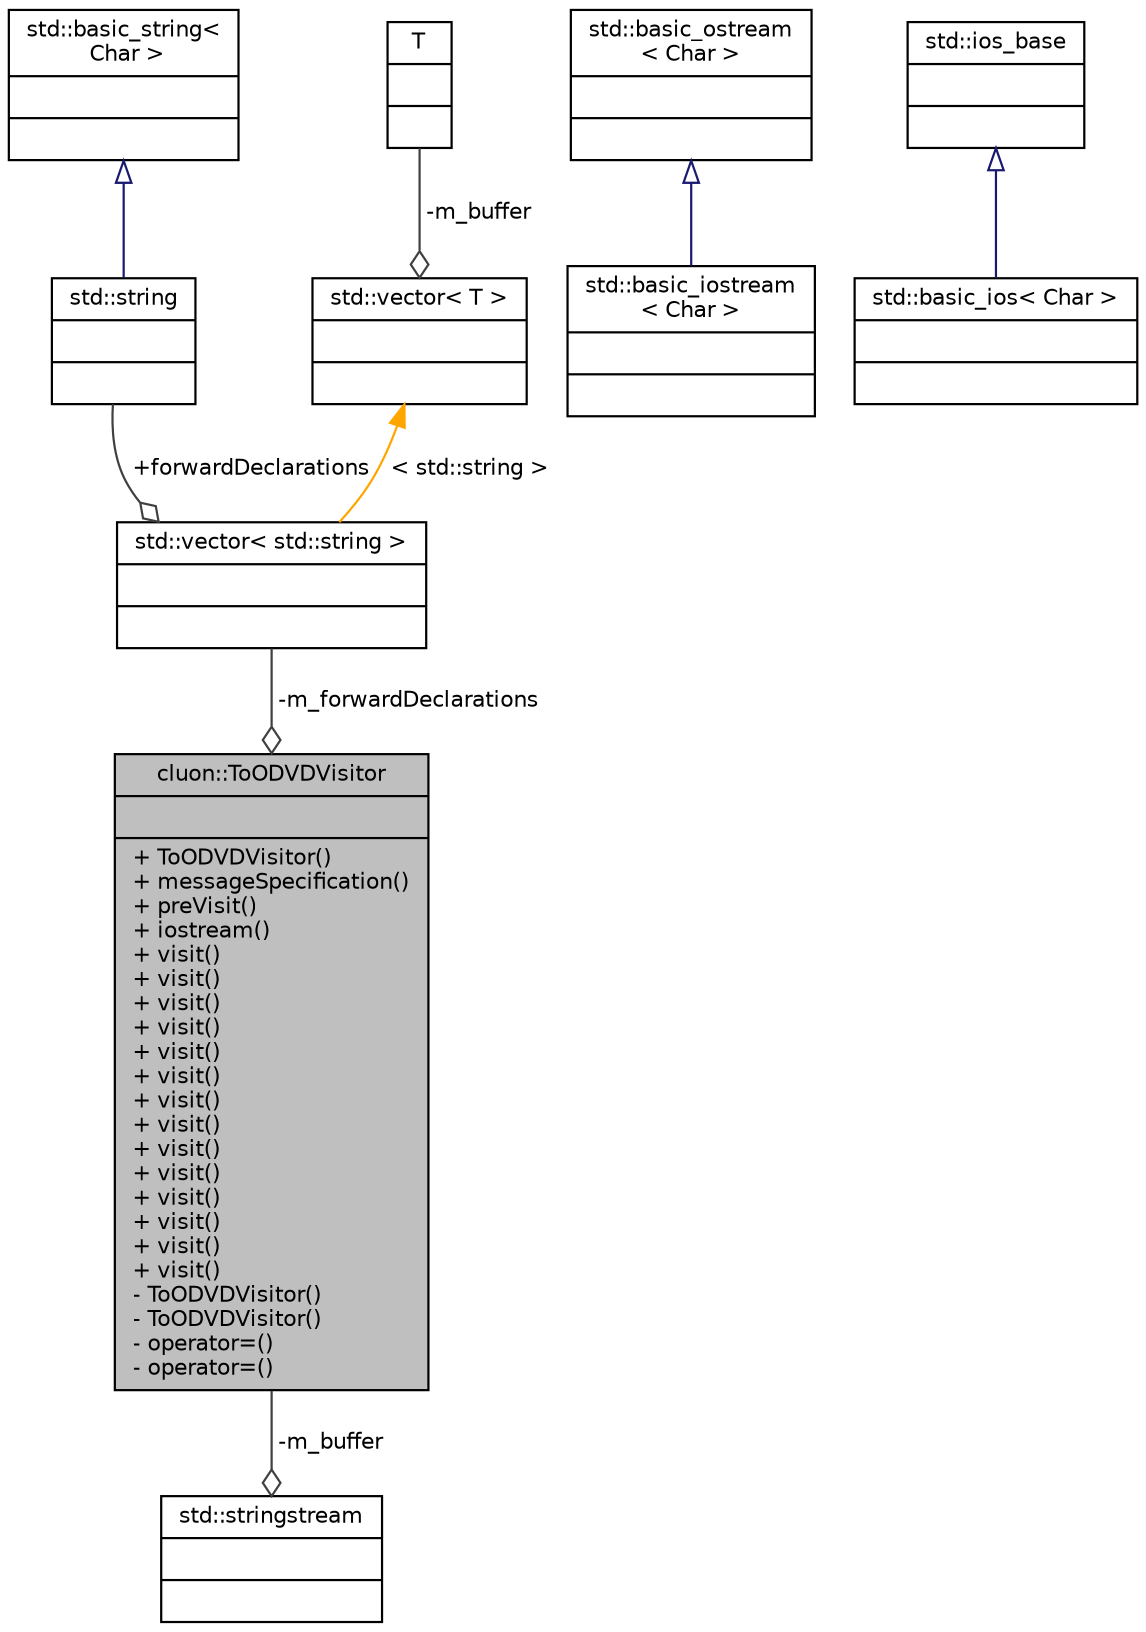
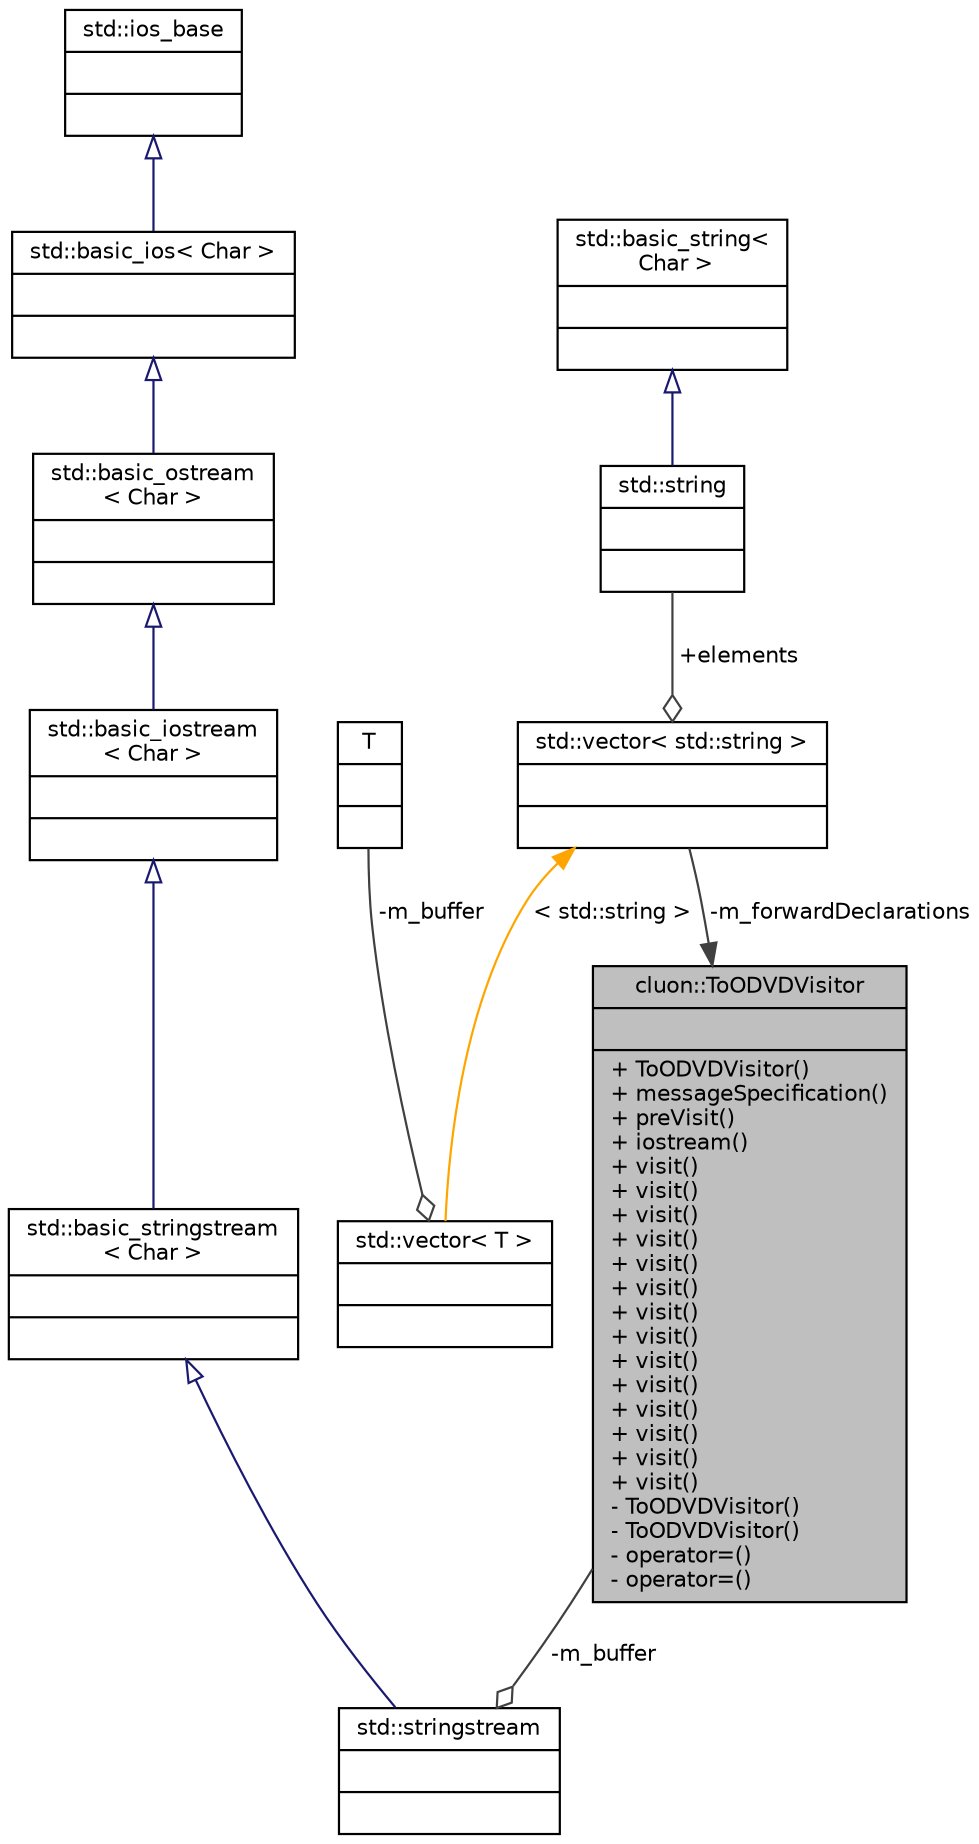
none -> (153, 417)
(248, 469) -> (736, 657)
(374, 477) -> (473, 1032)
(272, 687) -> (700, 895)
none -> (153, 1284)
